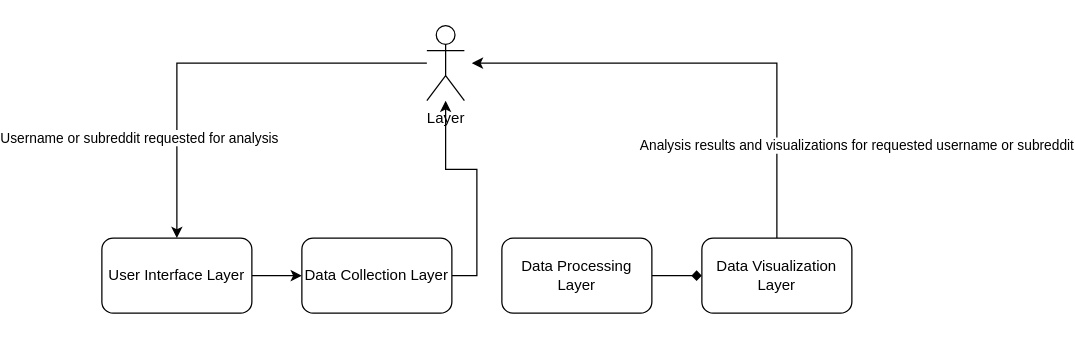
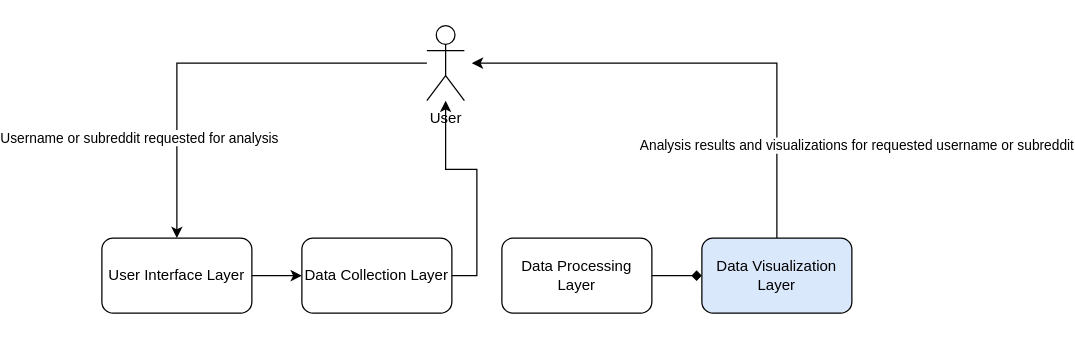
(446, 118) -> (446, 118)
(777, 276) -> (777, 276)
